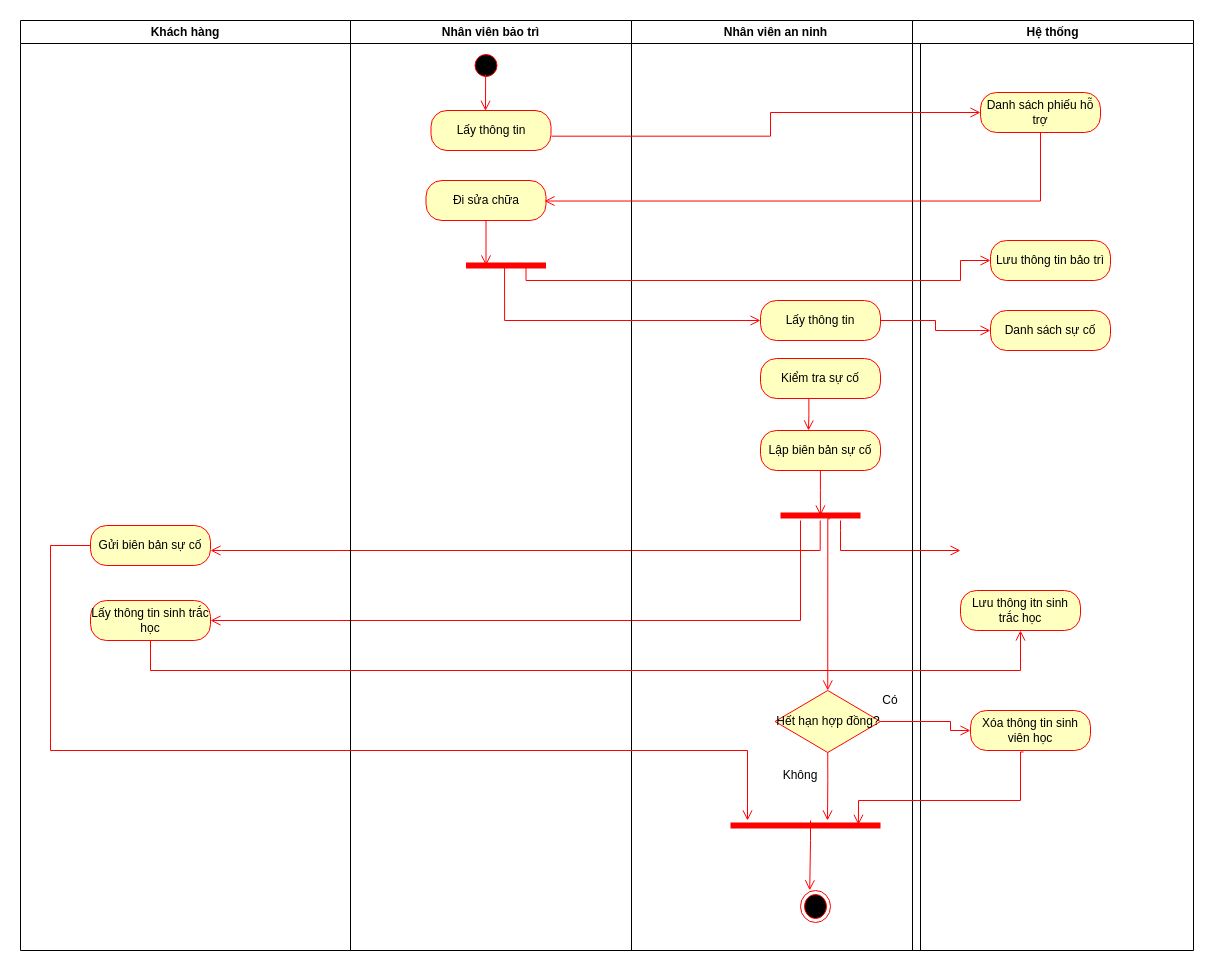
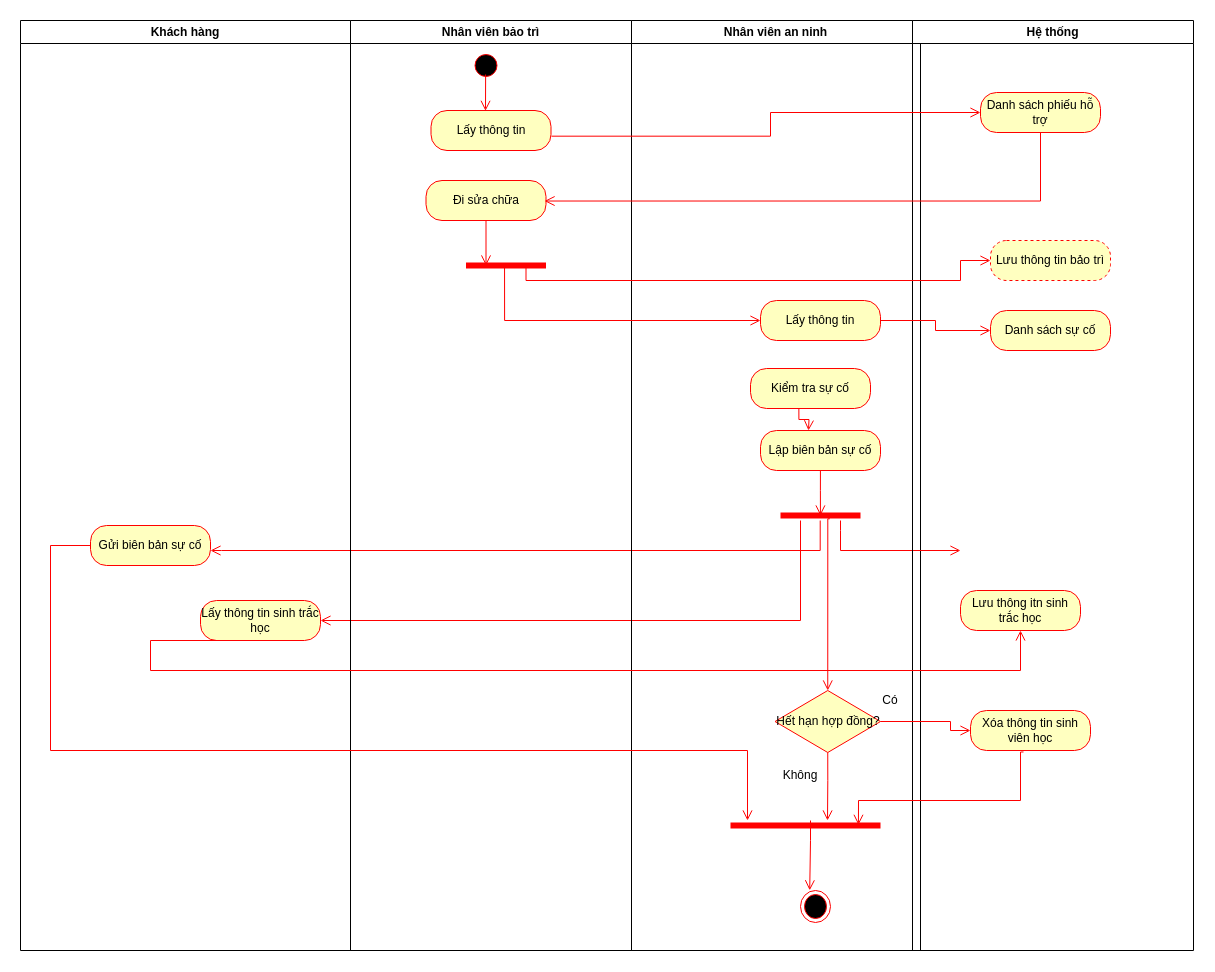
(1051, 261) -> (1051, 261)
(821, 379) -> (811, 389)
(151, 621) -> (261, 621)
